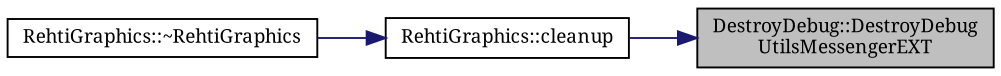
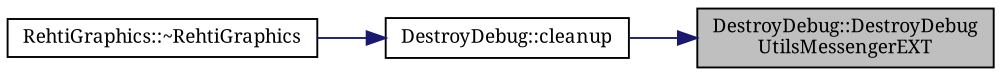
(507, 38) -> (507, 38)
